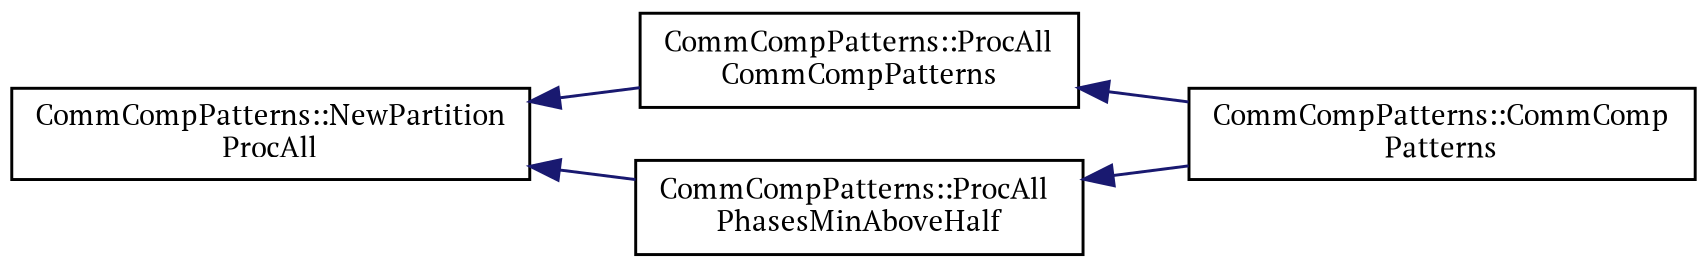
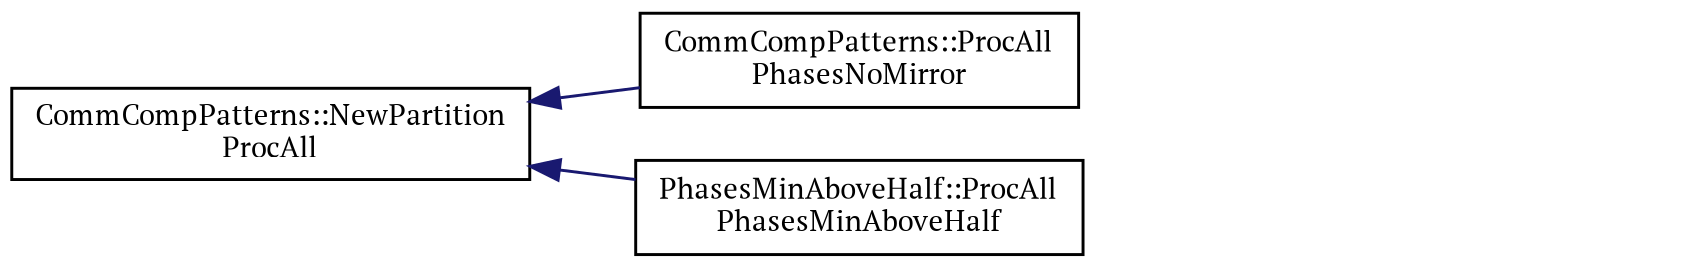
(859, 60) -> (859, 60)
(1442, 134) -> none
(859, 207) -> (859, 207)
